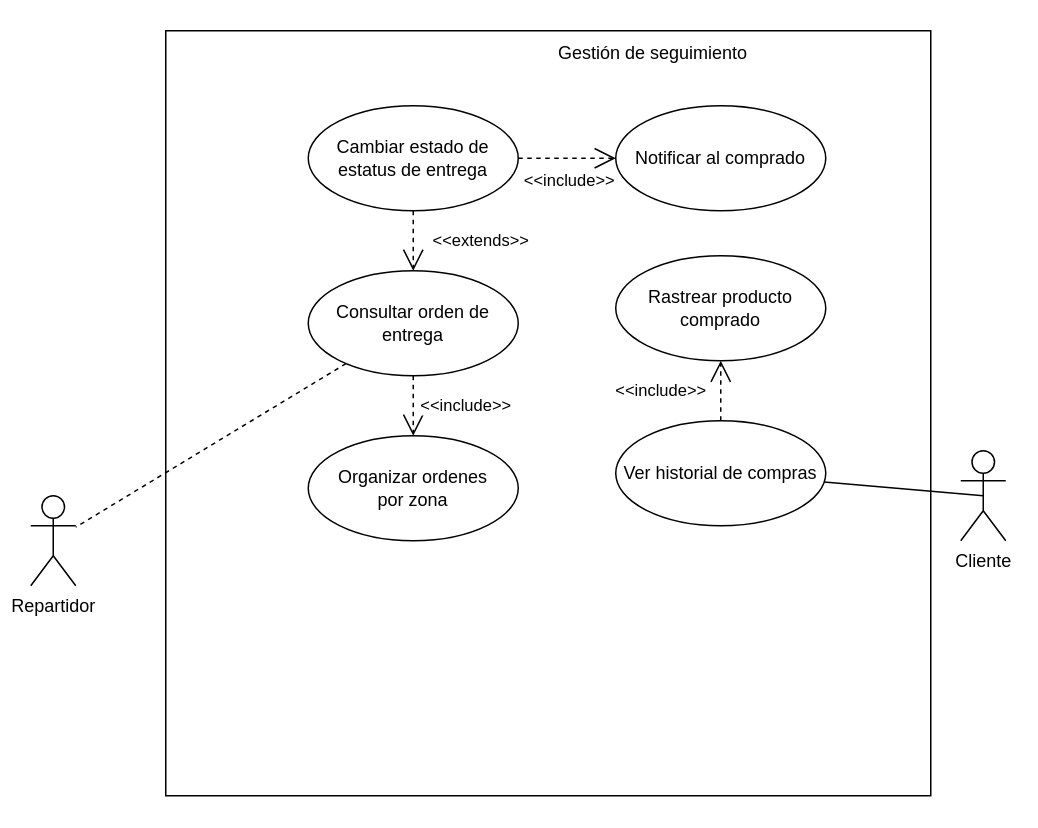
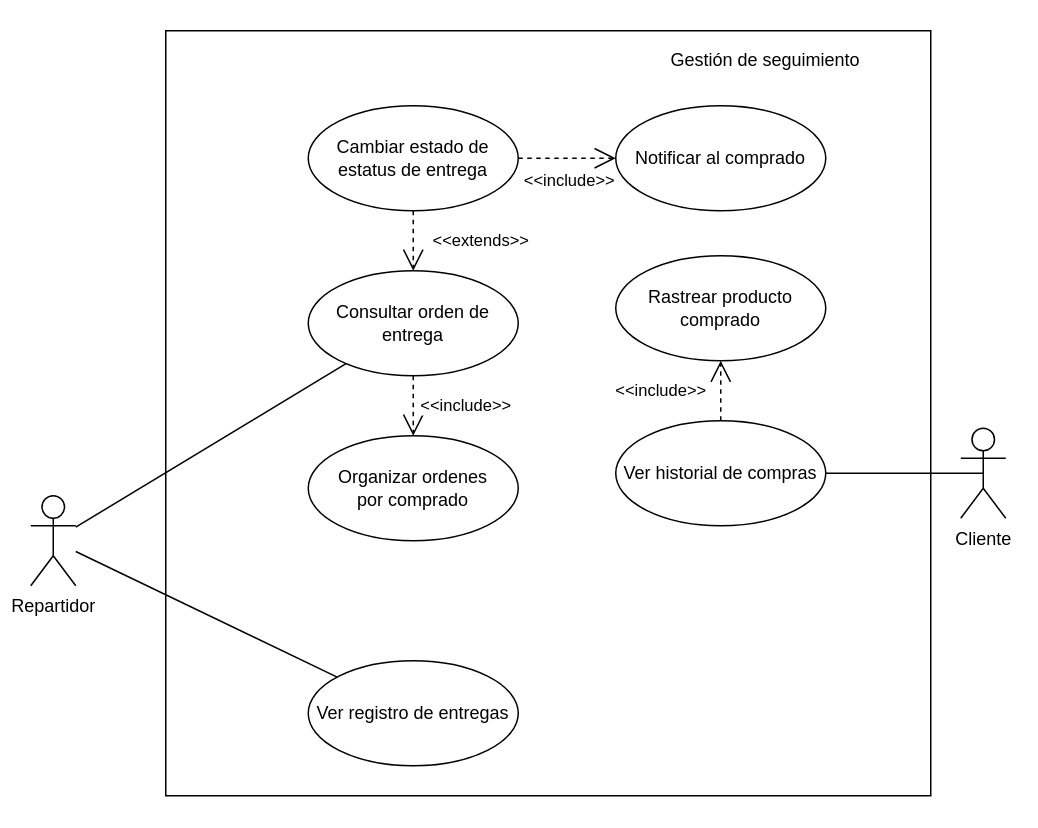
(653, 53) -> (766, 61)
(210, 446) -> (210, 446)
(413, 488) -> (413, 488)
(983, 496) -> (983, 473)
none -> (207, 615)
none -> (413, 713)
